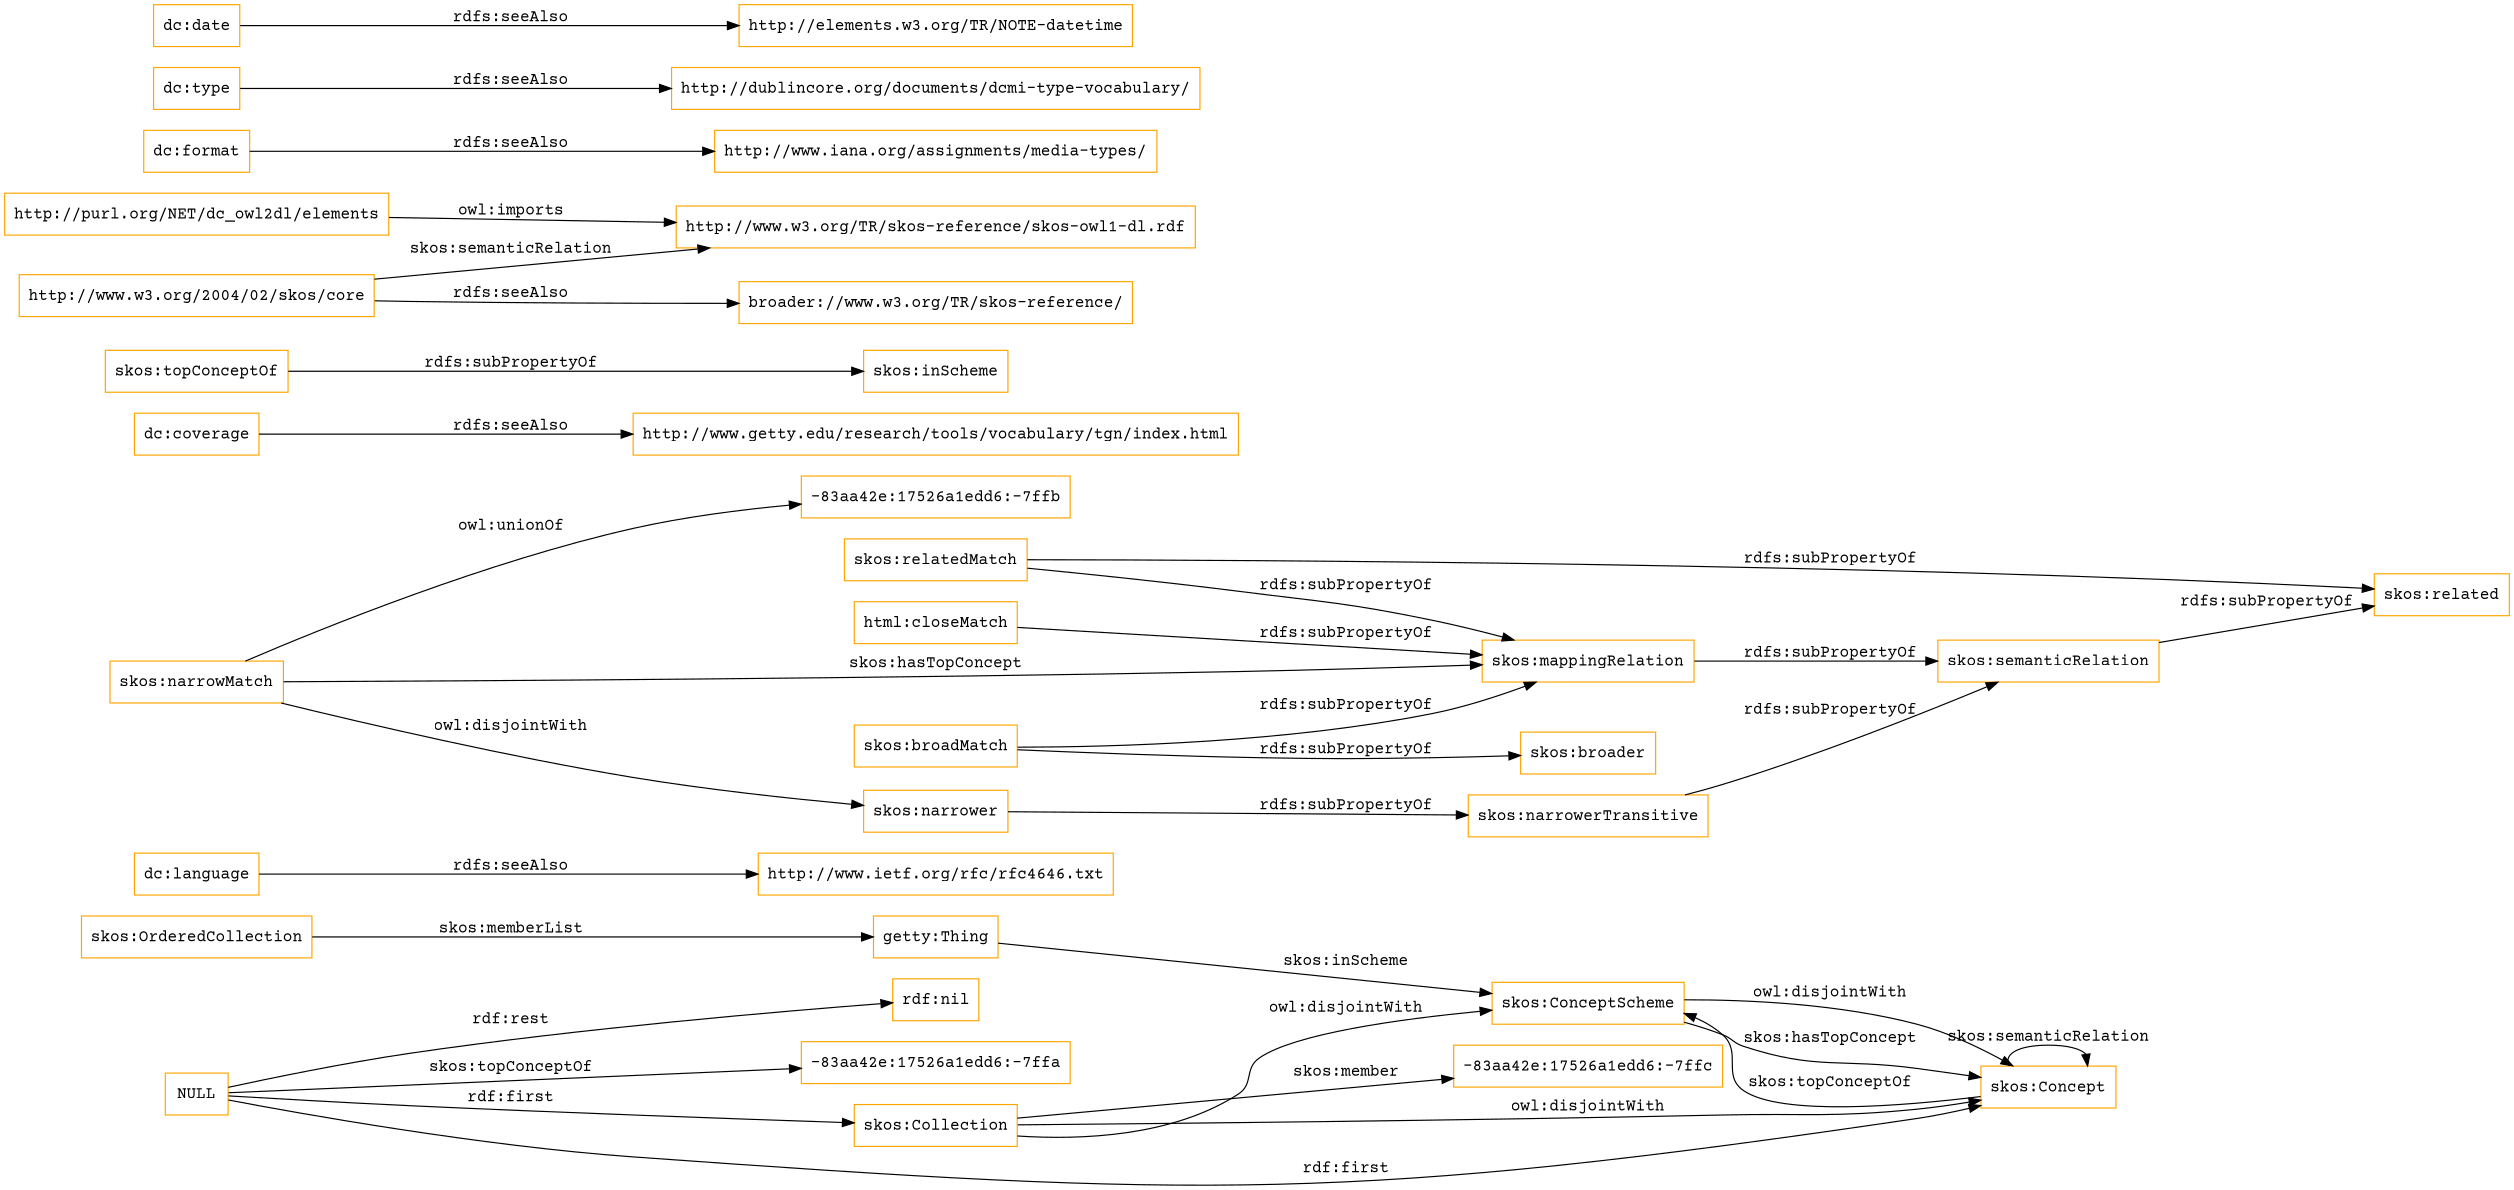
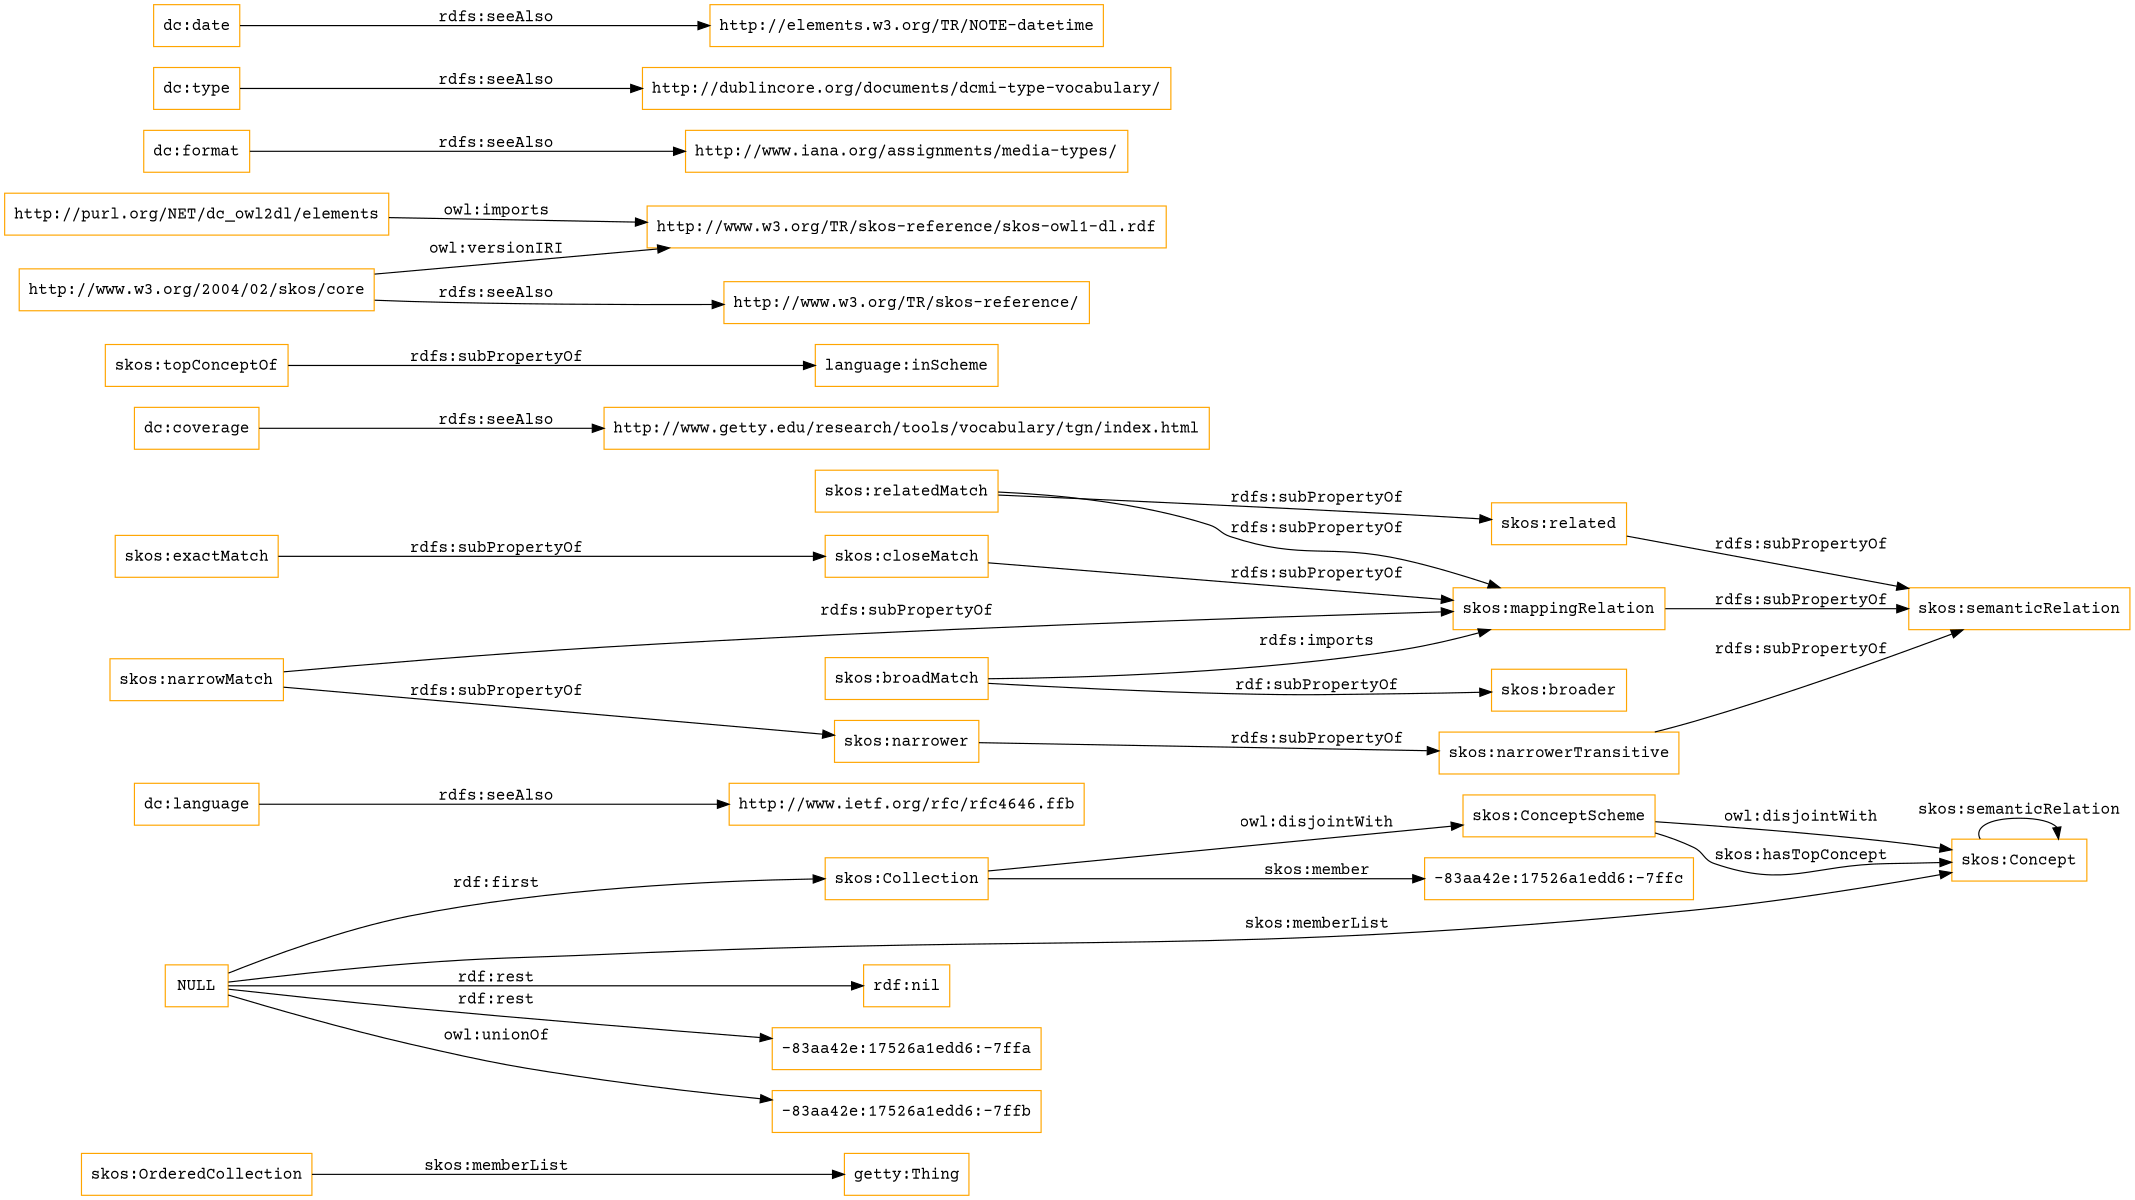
(511, 248) -> (496, 248)
(936, 303) -> (907, 303)
(936, 371) -> (907, 365)
none -> (197, 556)
(511, 562) -> (491, 1062)
(936, 623) -> (907, 556)
(2261, 625) -> (1762, 561)
(936, 663) -> (907, 610)
(1346, 705) -> (1317, 641)
(511, 726) -> (496, 691)
(1346, 749) -> (1317, 685)
(936, 874) -> (907, 804)
(1239, 968) -> none
(511, 1067) -> (496, 999)
(1814, 1106) -> none
(1494, 1119) -> none
(1346, 1168) -> (1317, 924)
